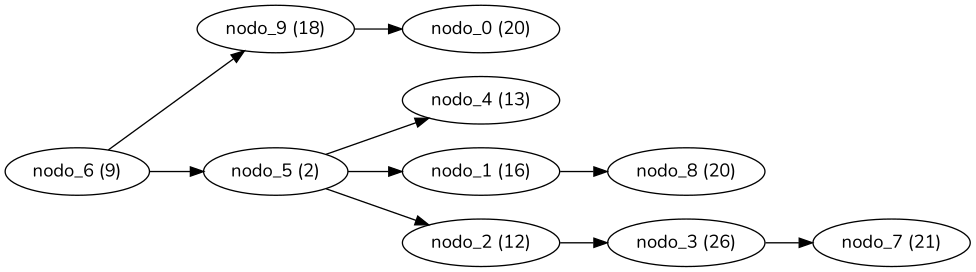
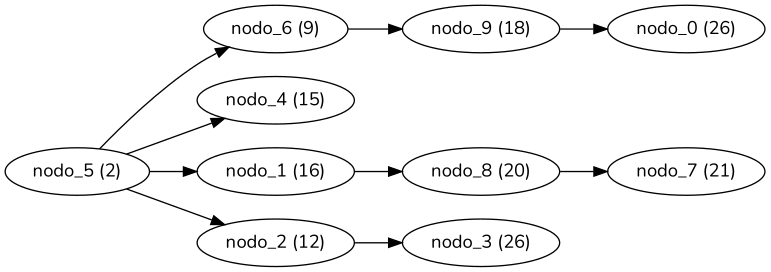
(481, 29) -> (686, 29)
(481, 100) -> (276, 100)
(170, 172) -> (155, 97)
(782, 243) -> (577, 172)
